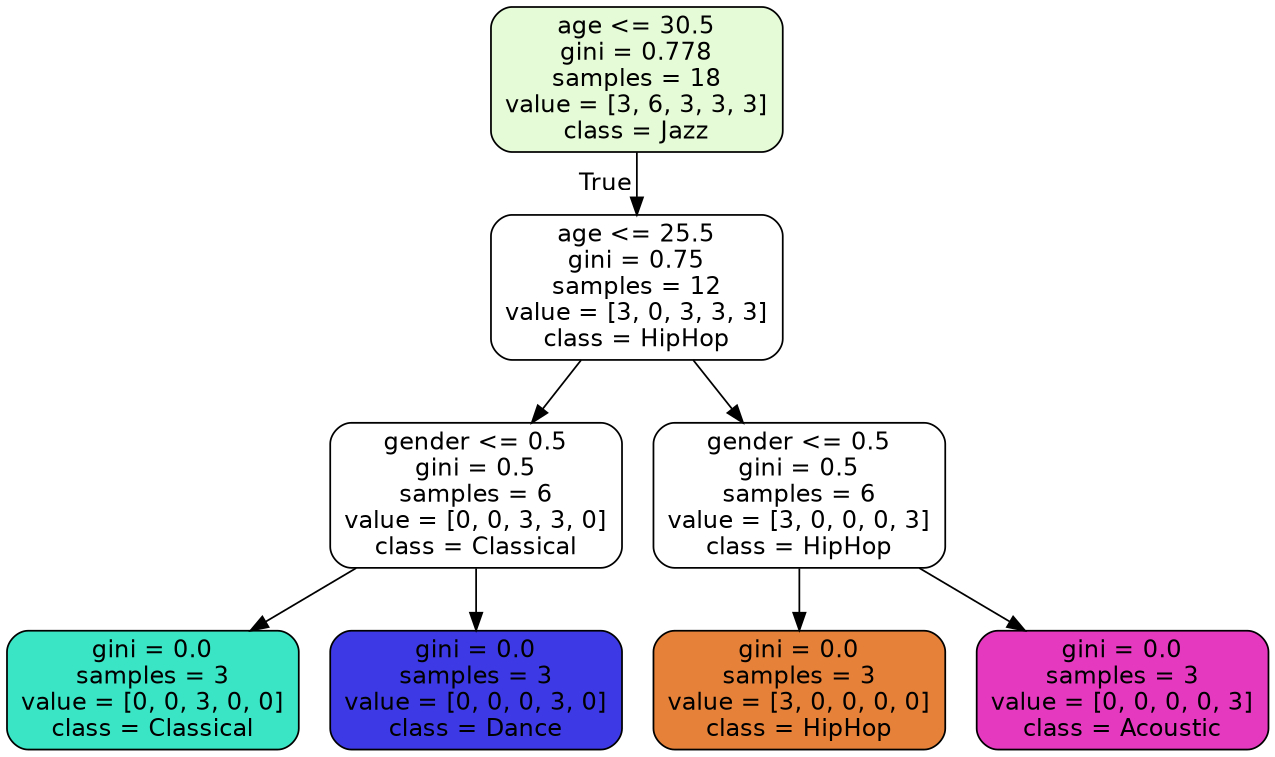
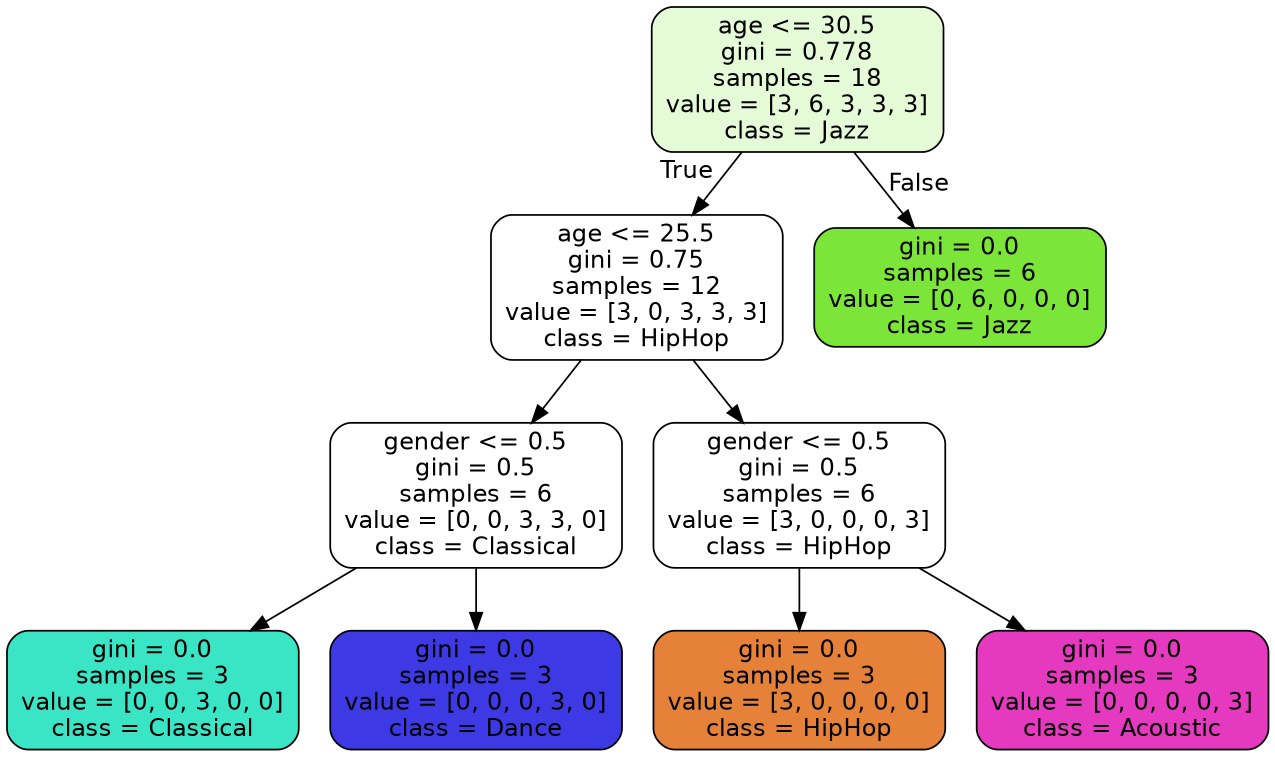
none -> (960, 287)
